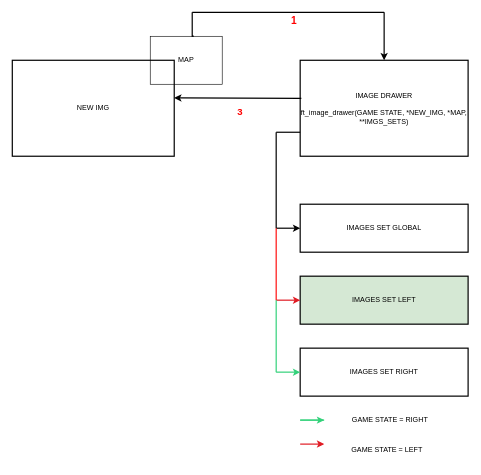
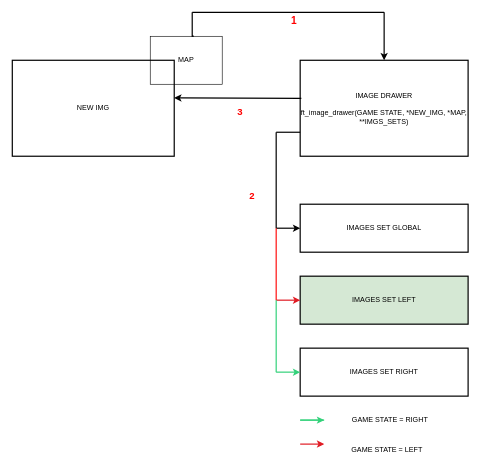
none -> (252, 195)
